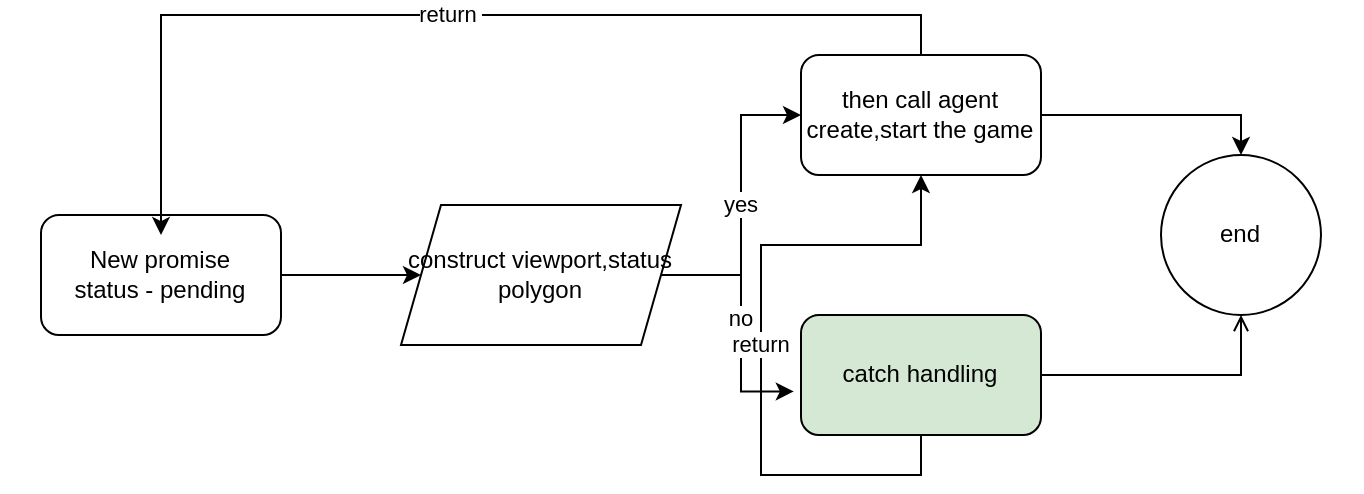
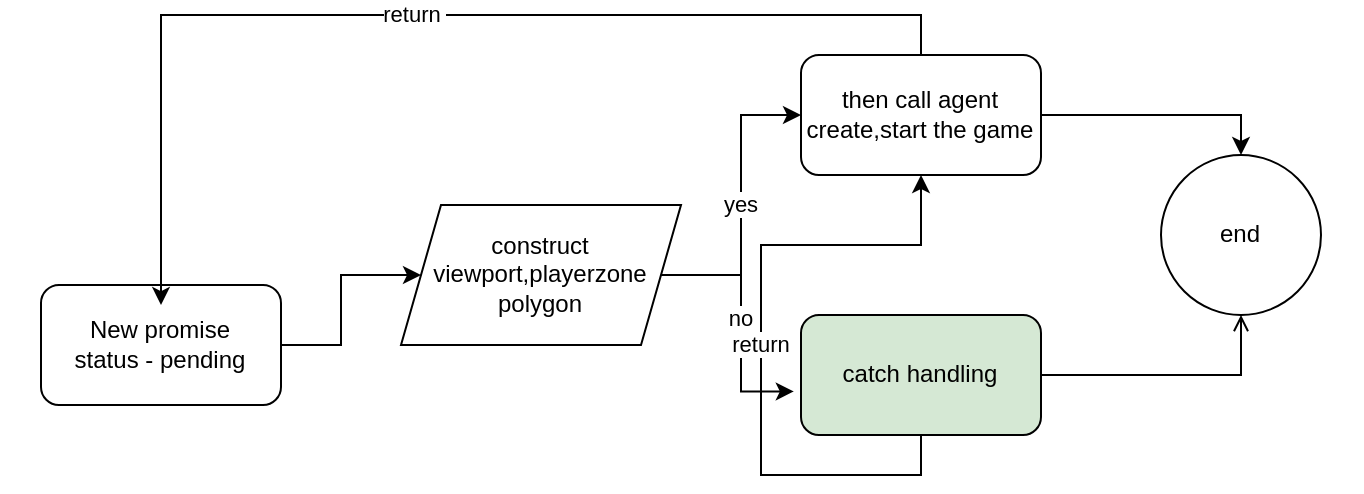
(161, 275) -> (161, 345)
(541, 275) -> (541, 275)
